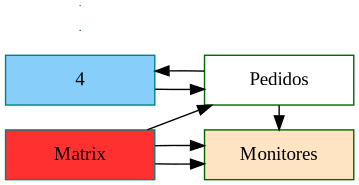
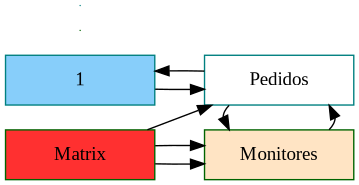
(80, 80) -> (80, 80)
(279, 80) -> (279, 80)
none -> (333, 124)
(80, 155) -> (80, 155)
